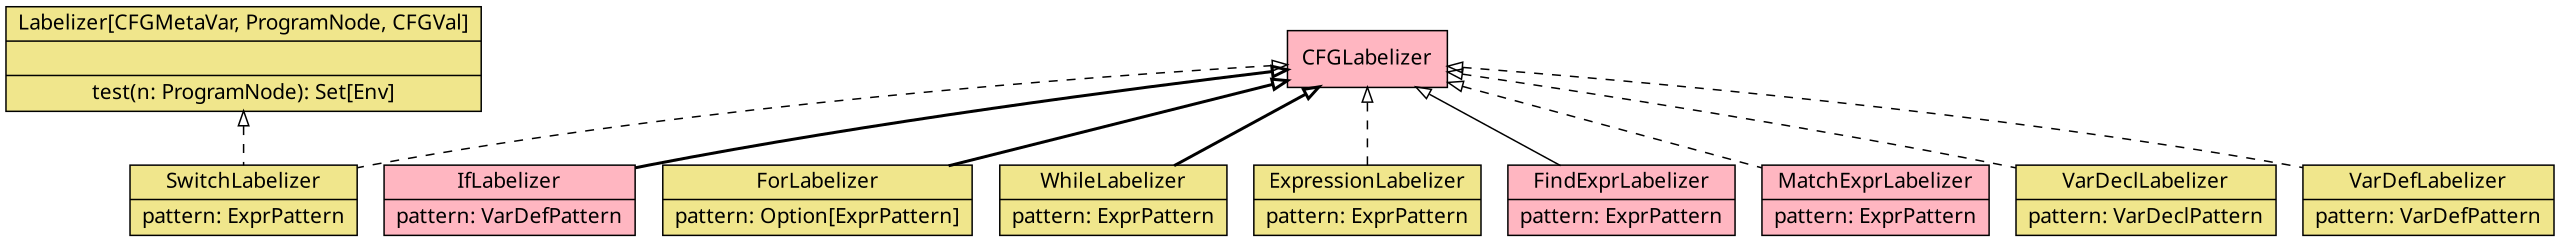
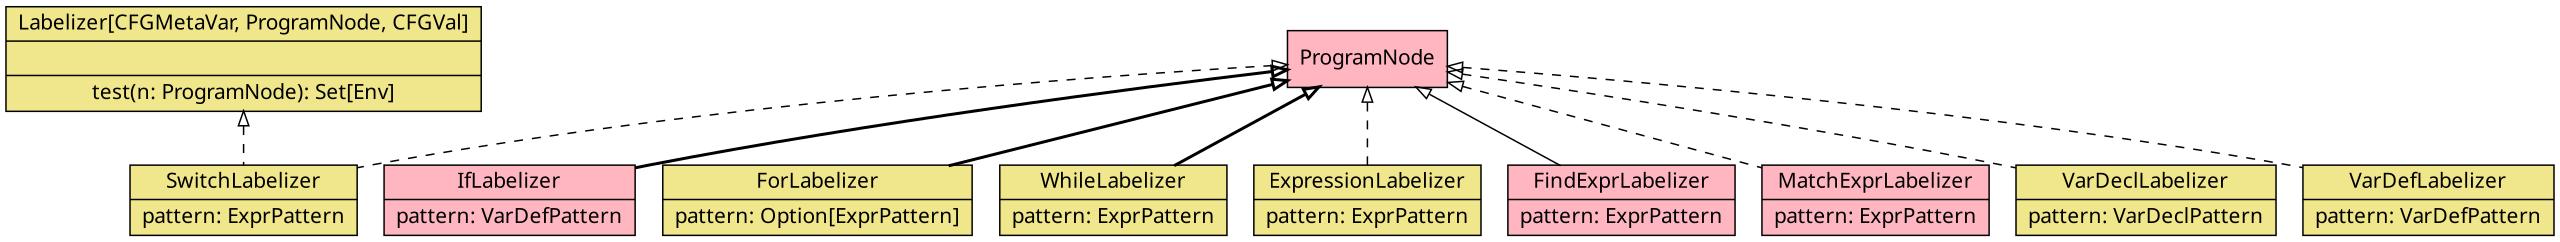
(1367, 59) -> (1367, 59)
